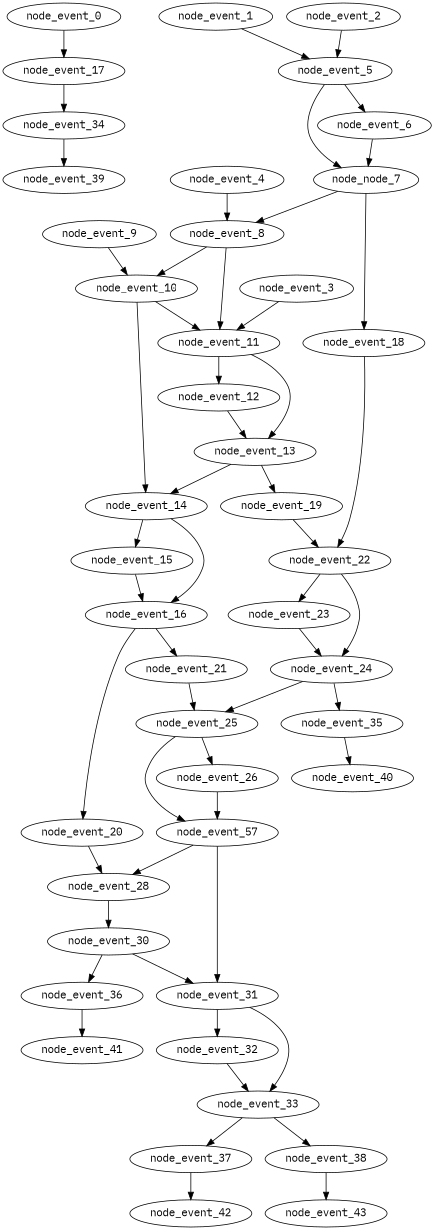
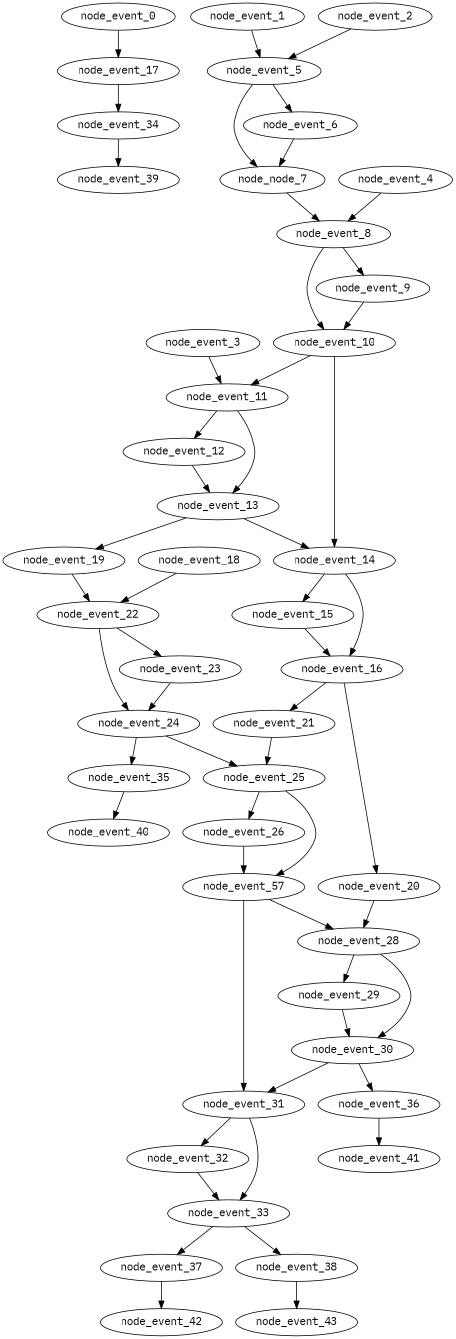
(365, 258) -> none
(223, 285) -> (351, 258)
none -> (339, 996)
